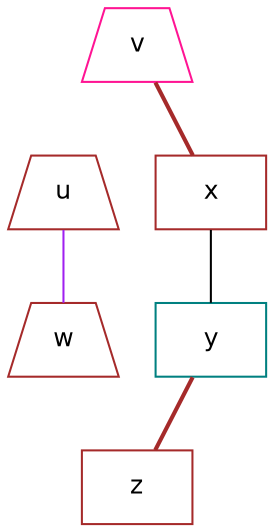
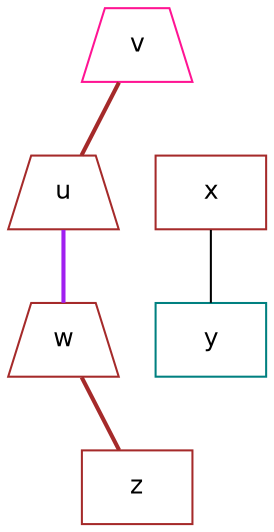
(174, 119) -> (100, 119)
(63, 266) -> (63, 266)
(174, 414) -> (100, 414)
